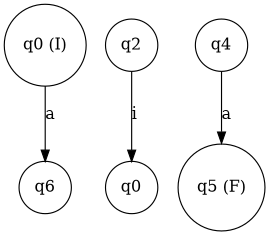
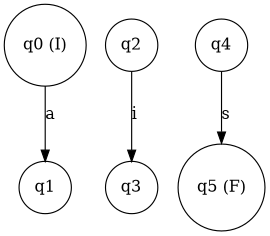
(227, 115) -> (226, 115)
(45, 188) -> (45, 188)
(132, 188) -> (132, 188)
